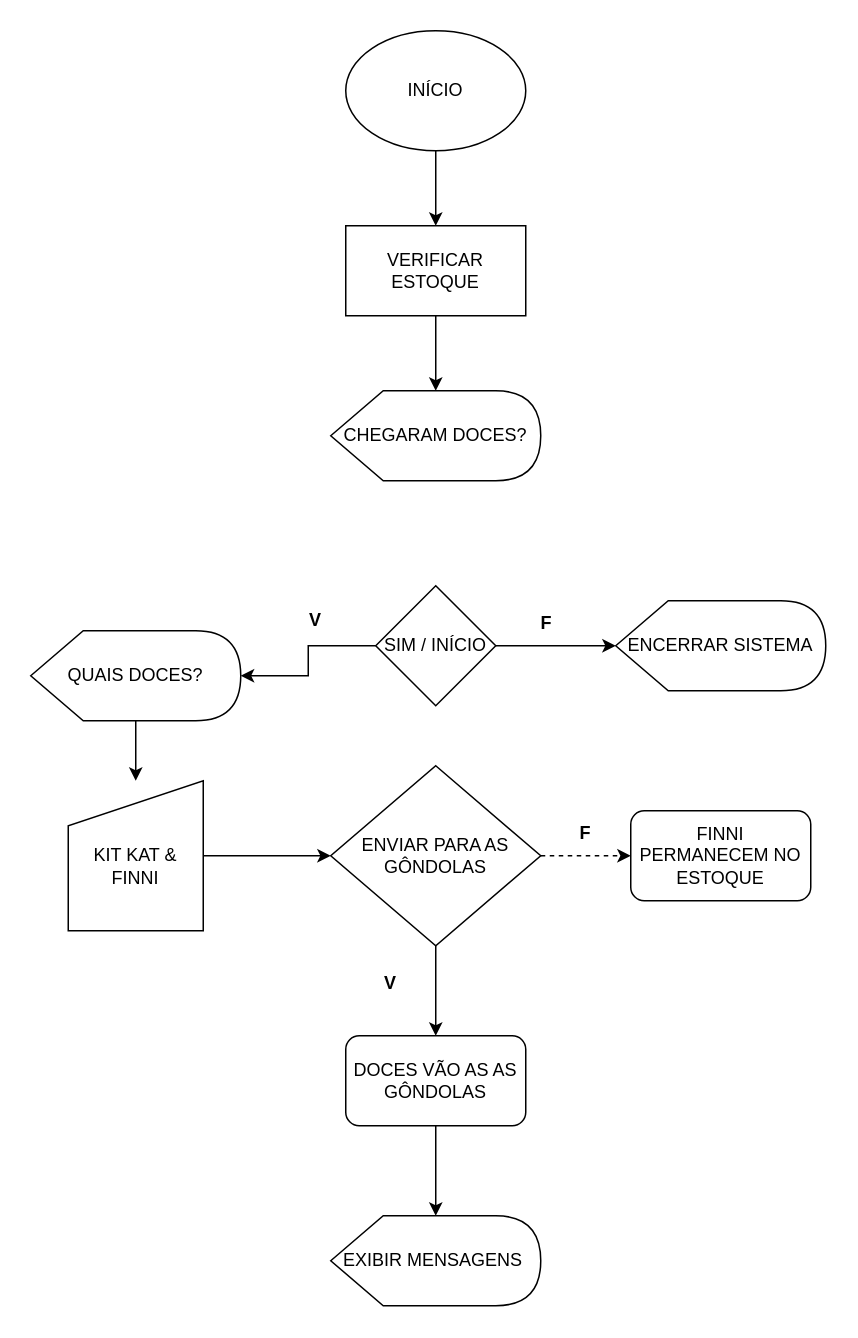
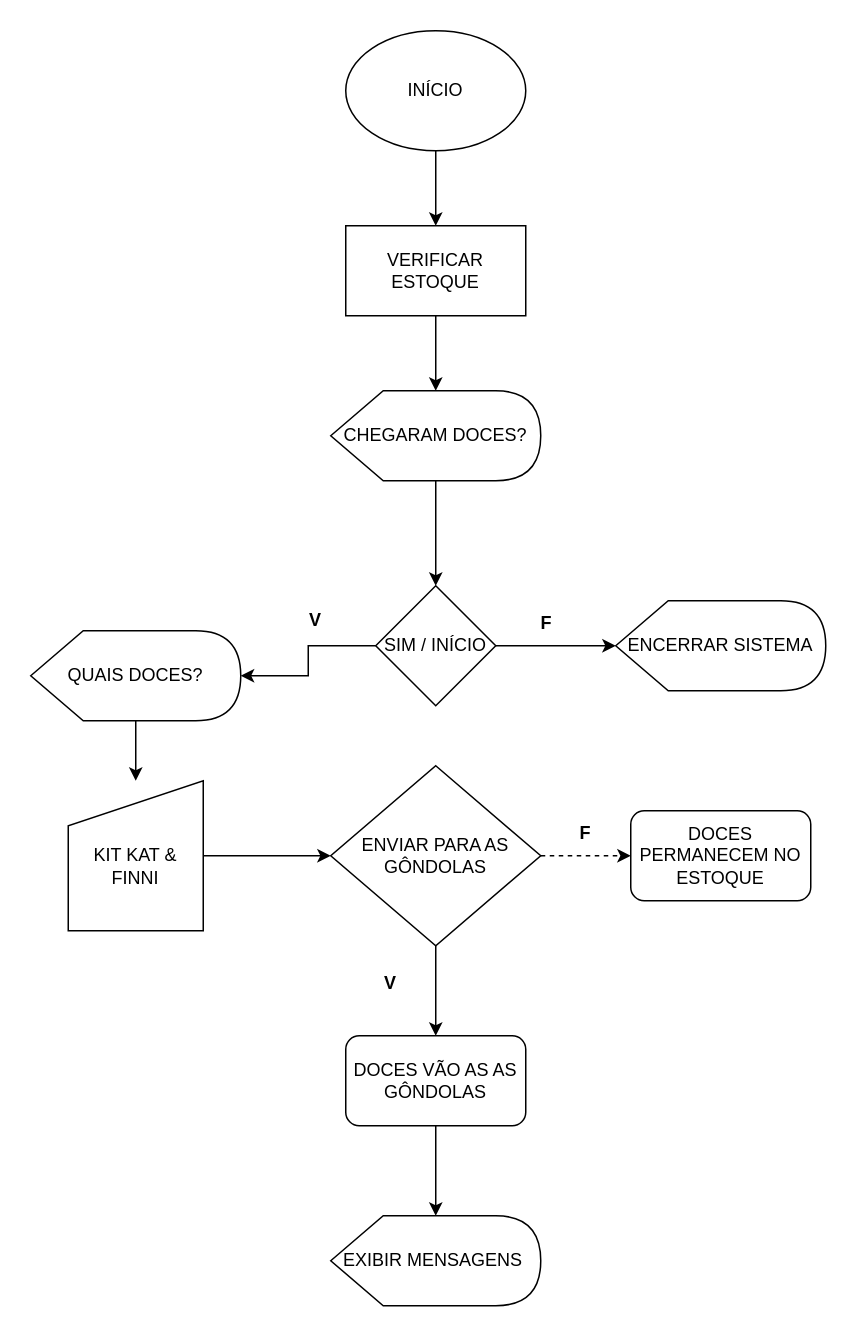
none -> (436, 528)
(721, 856) -> (721, 856)
